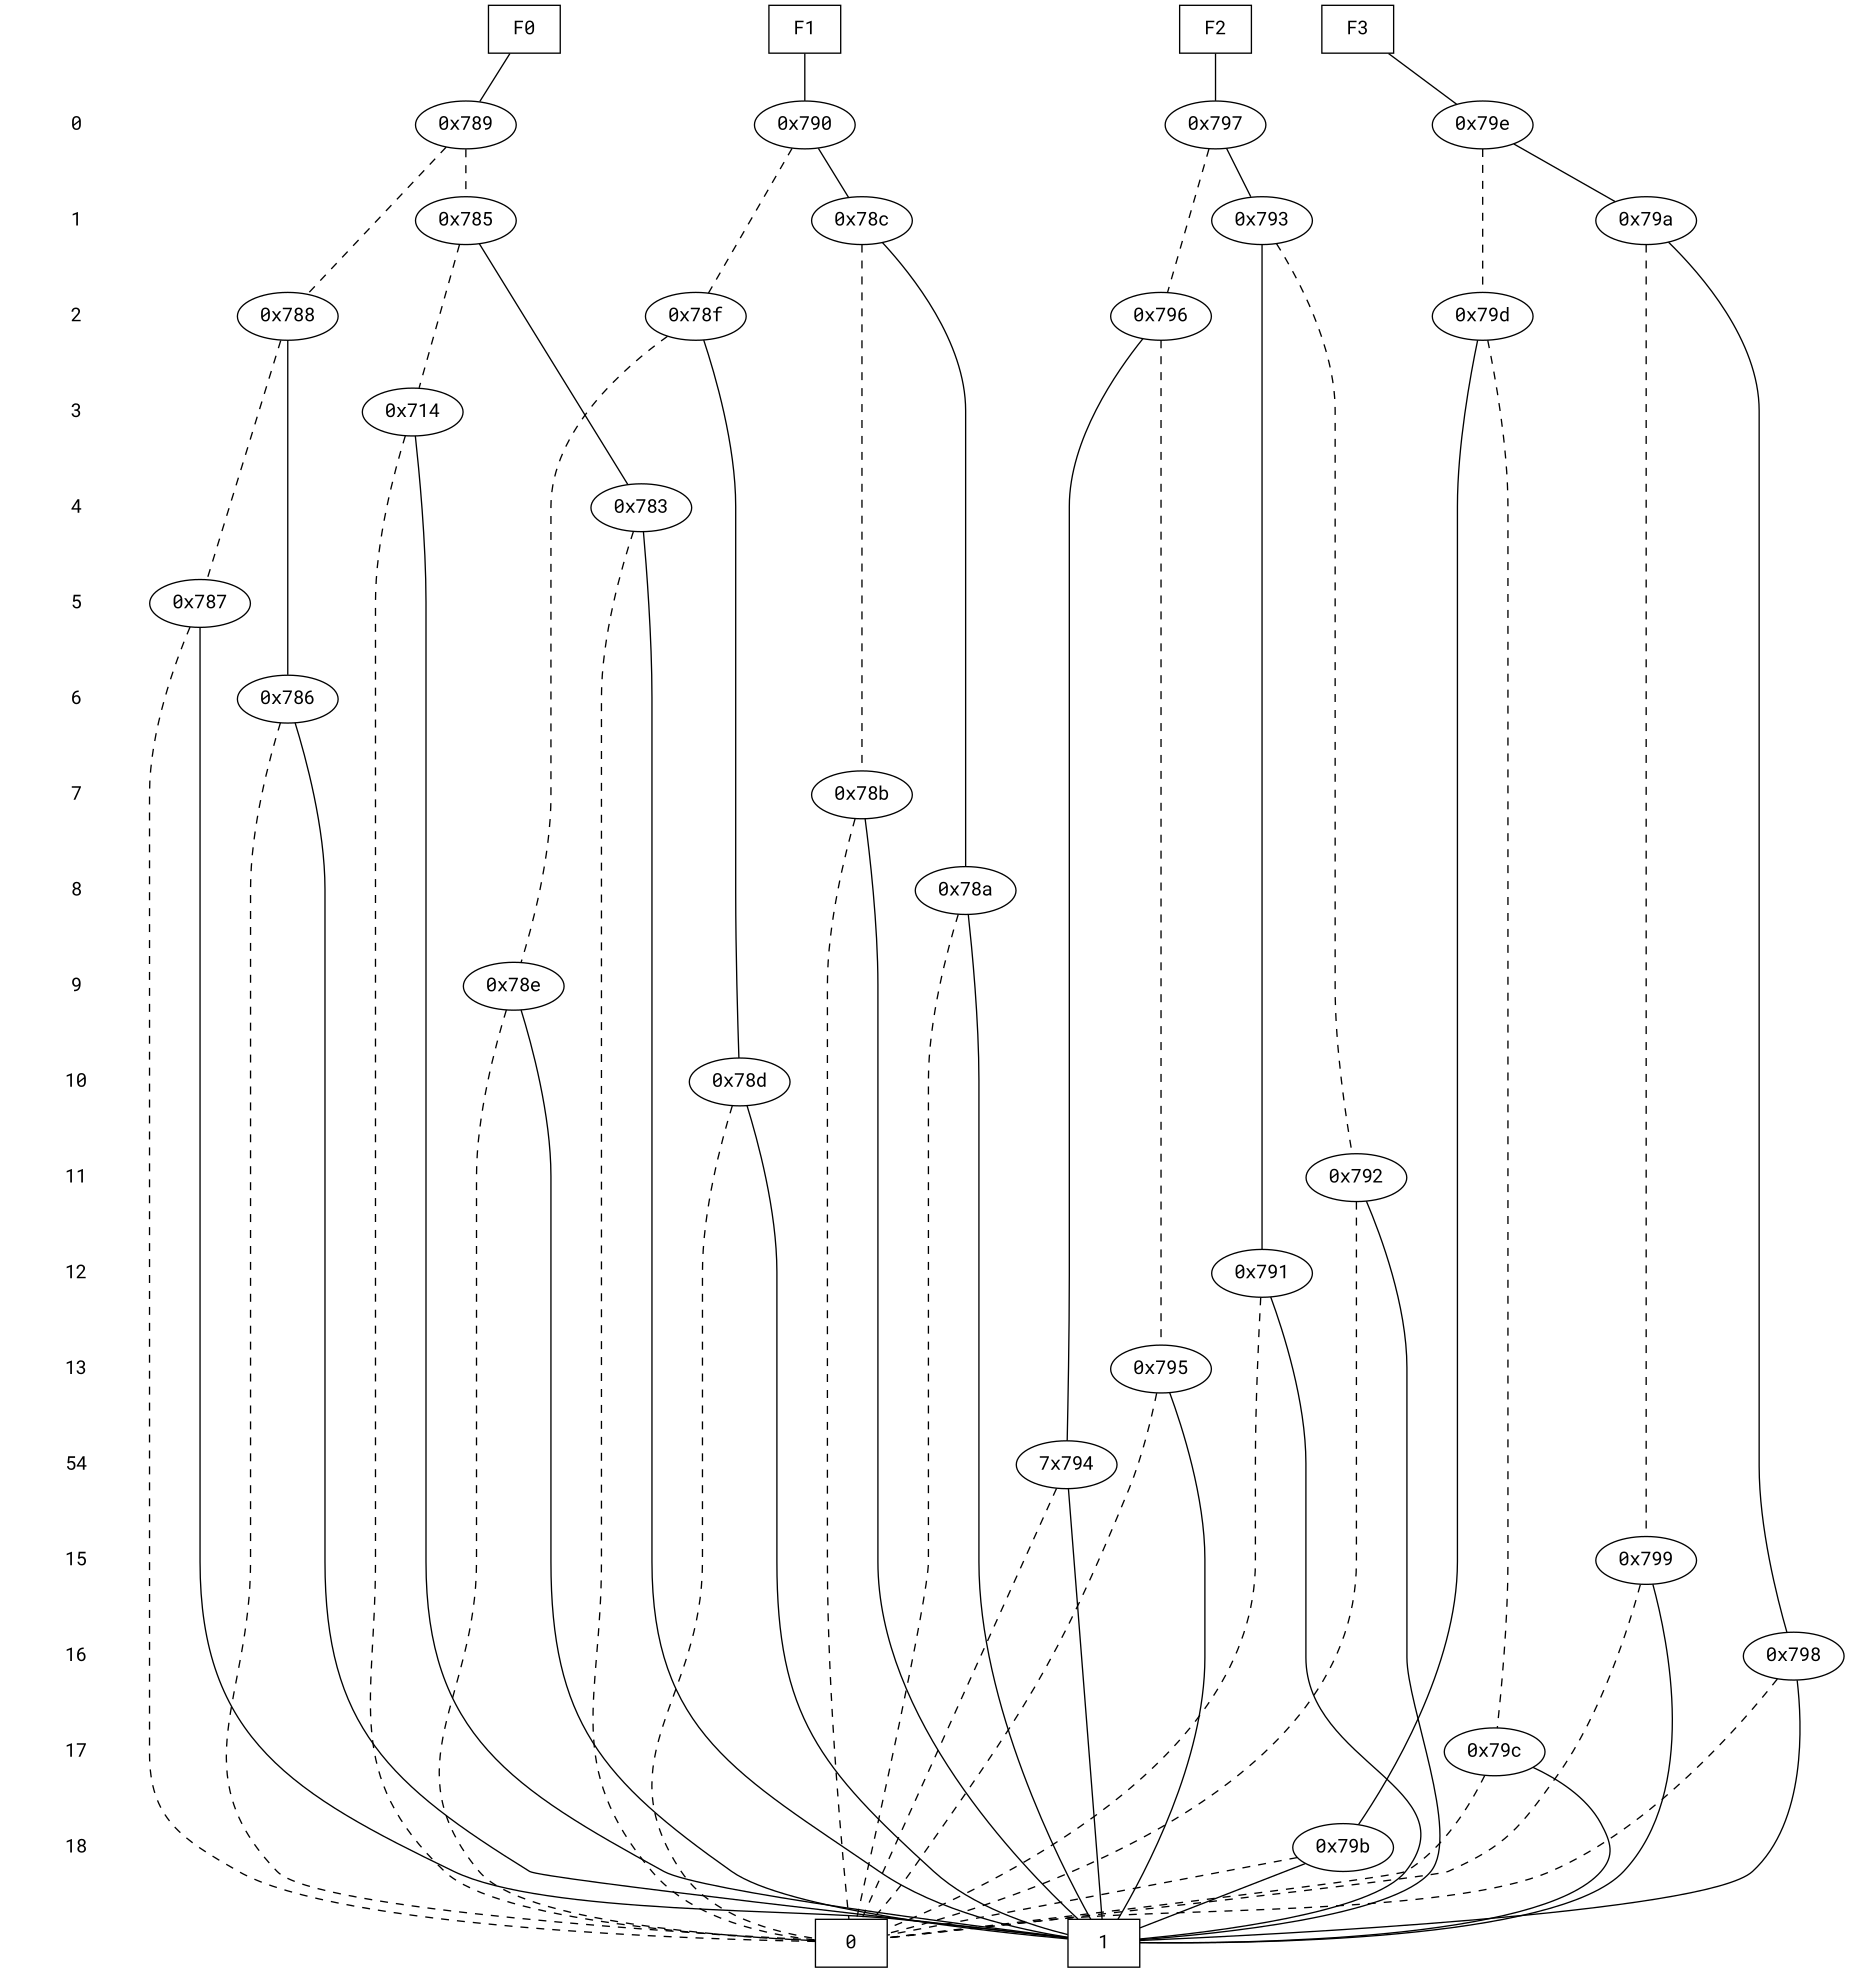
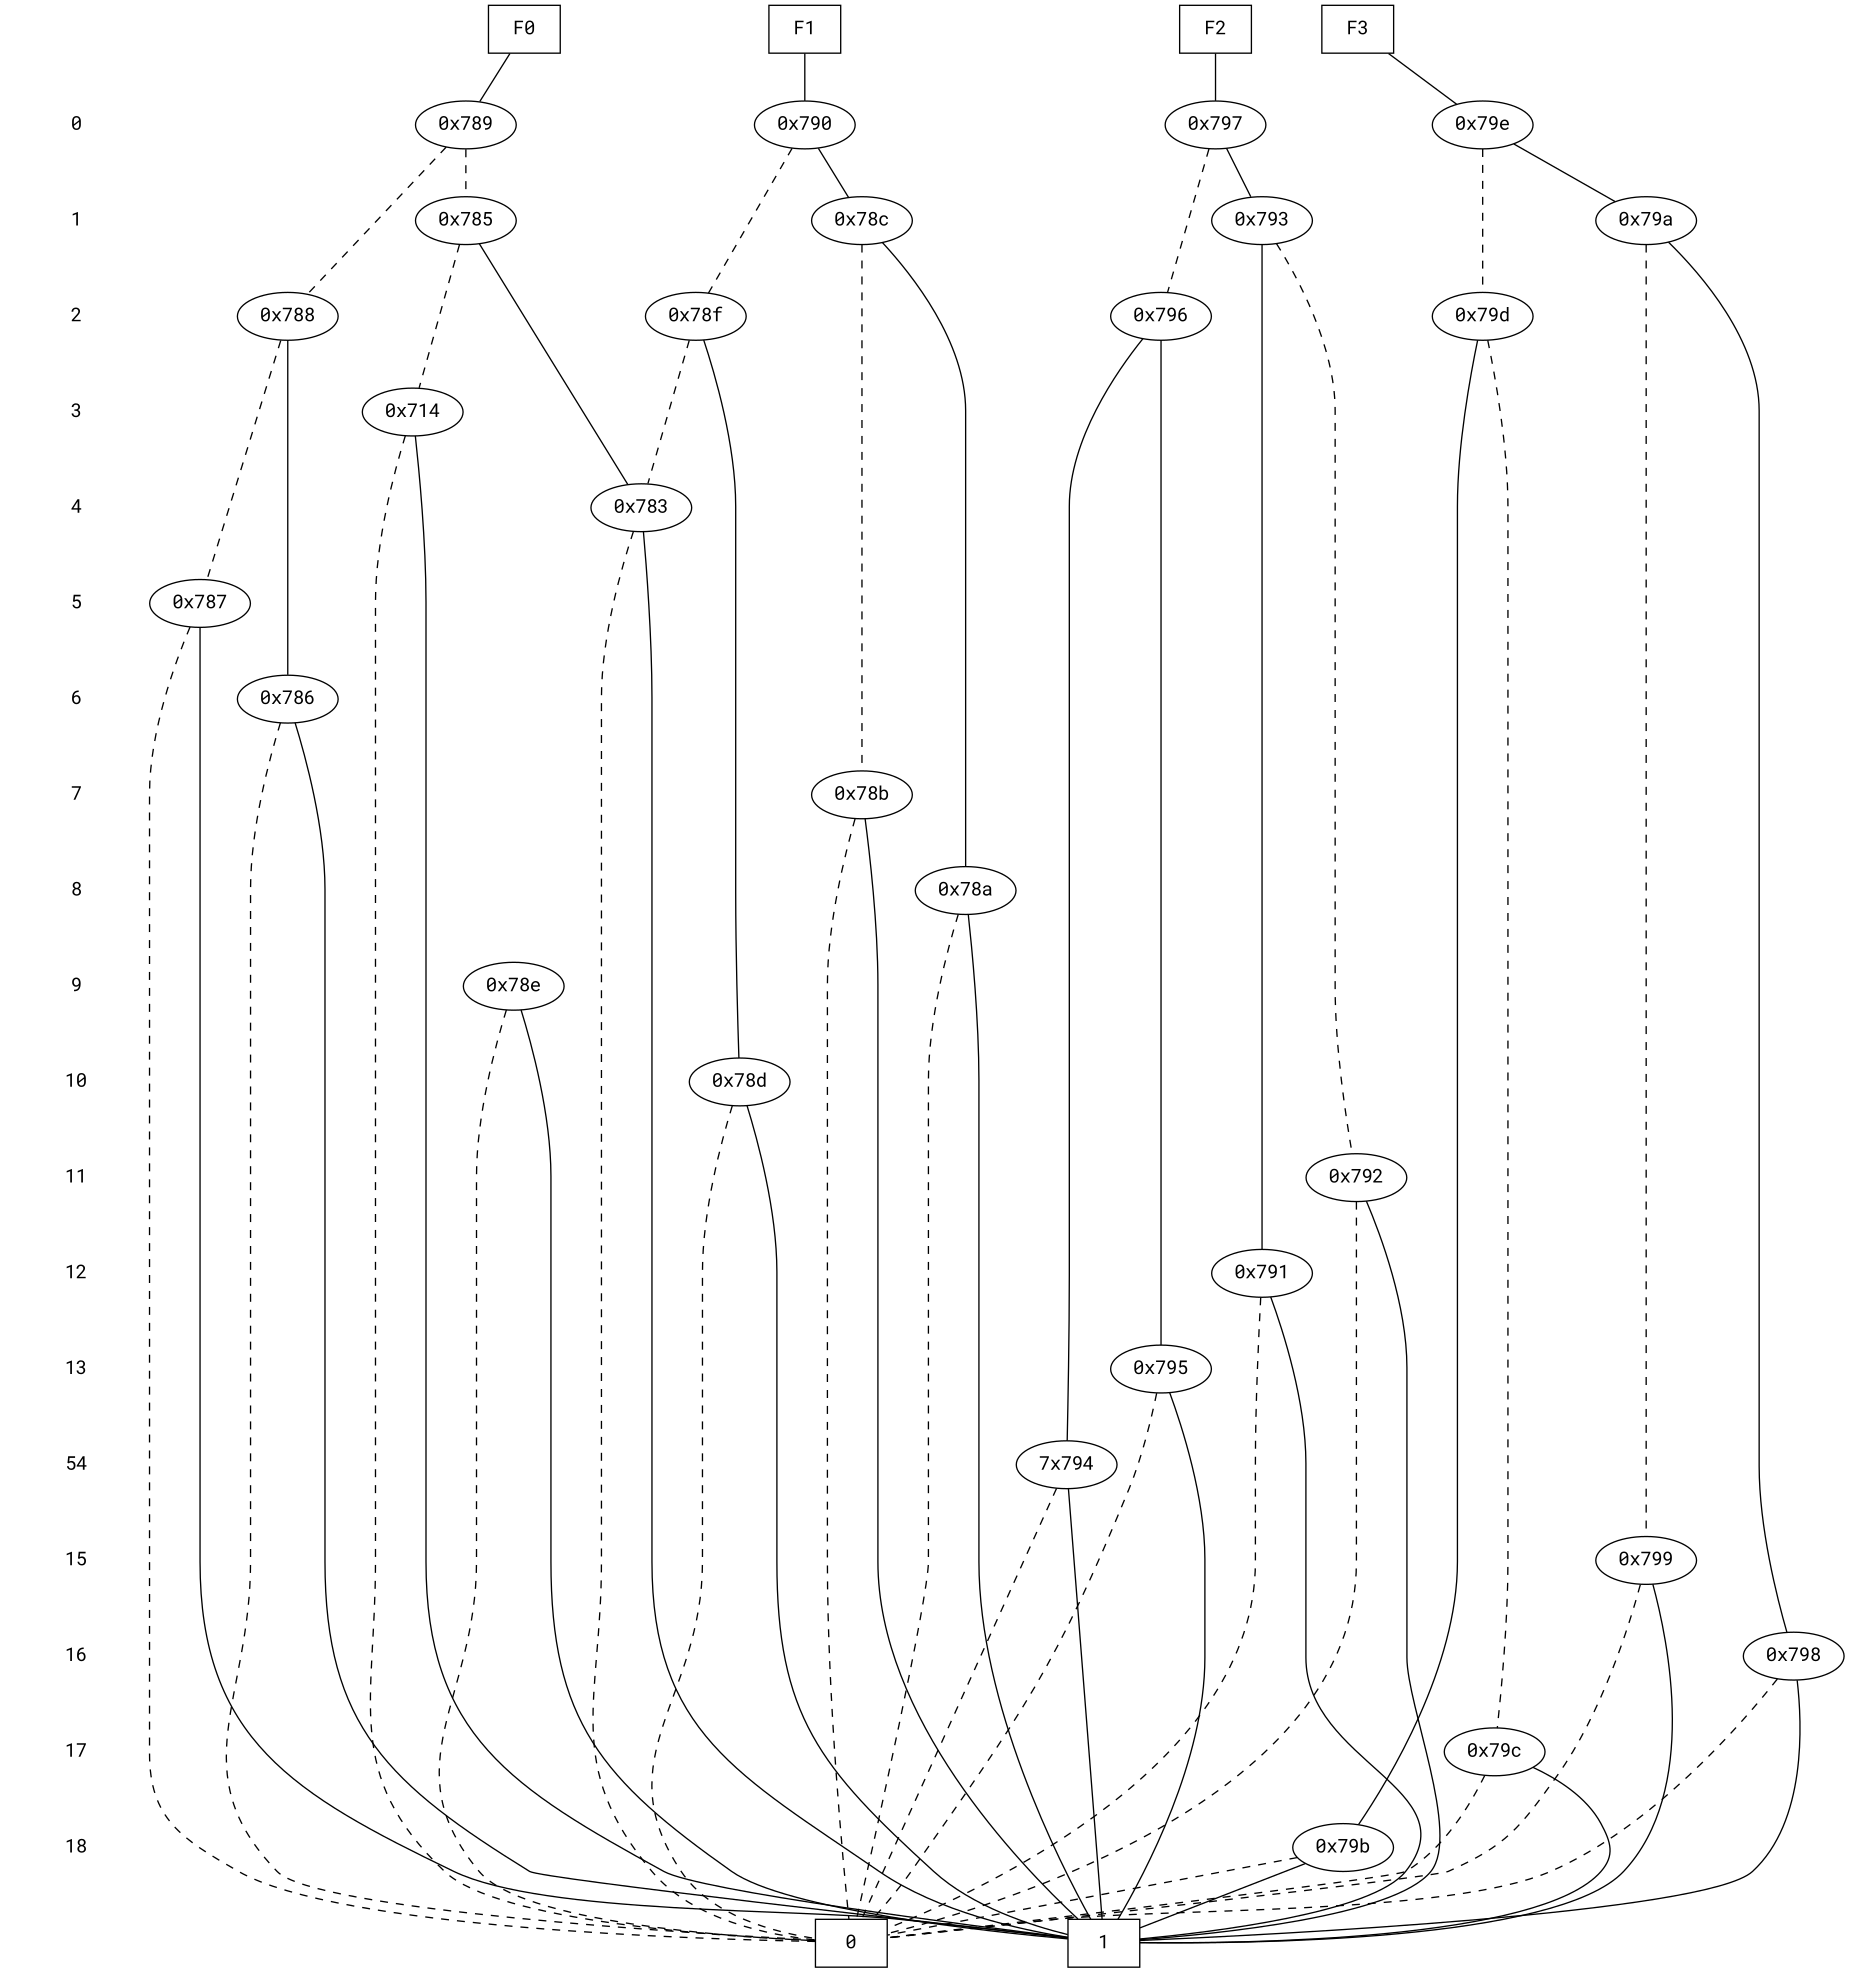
(551, 629) -> (669, 412)
(1161, 843) -> (1161, 843)
